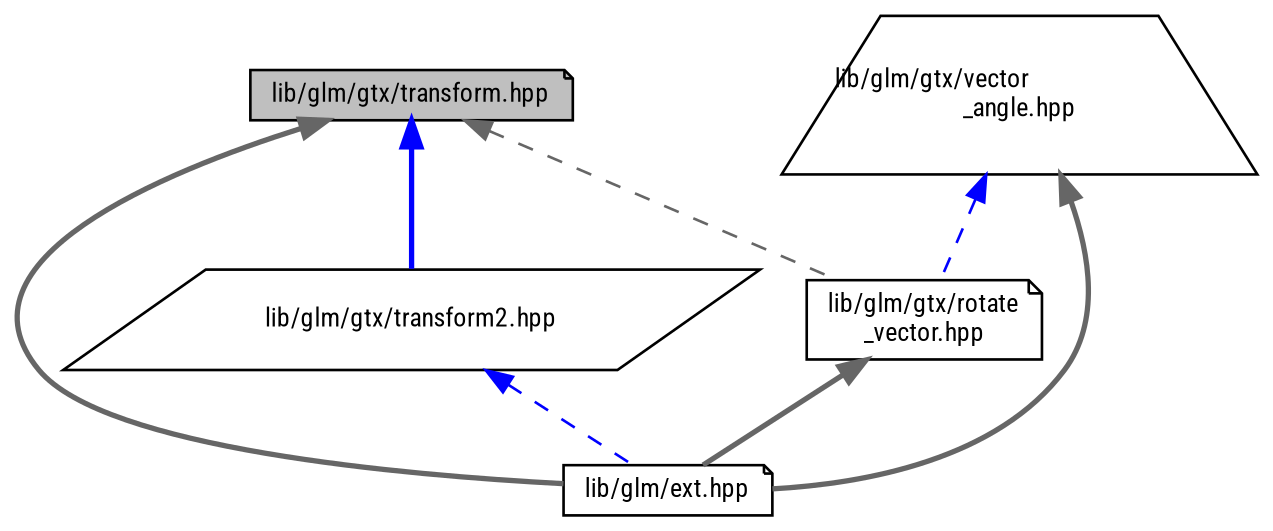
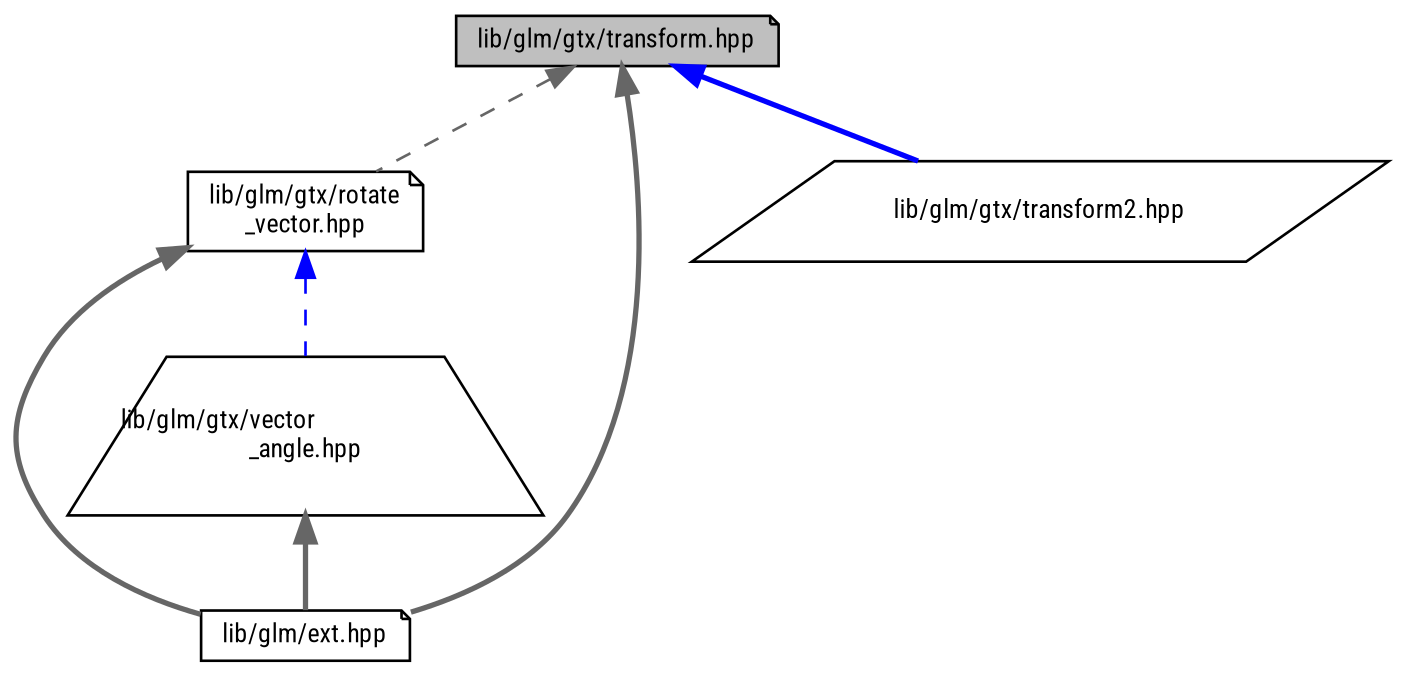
(958, 239) -> (306, 317)
(571, 425) -> none
